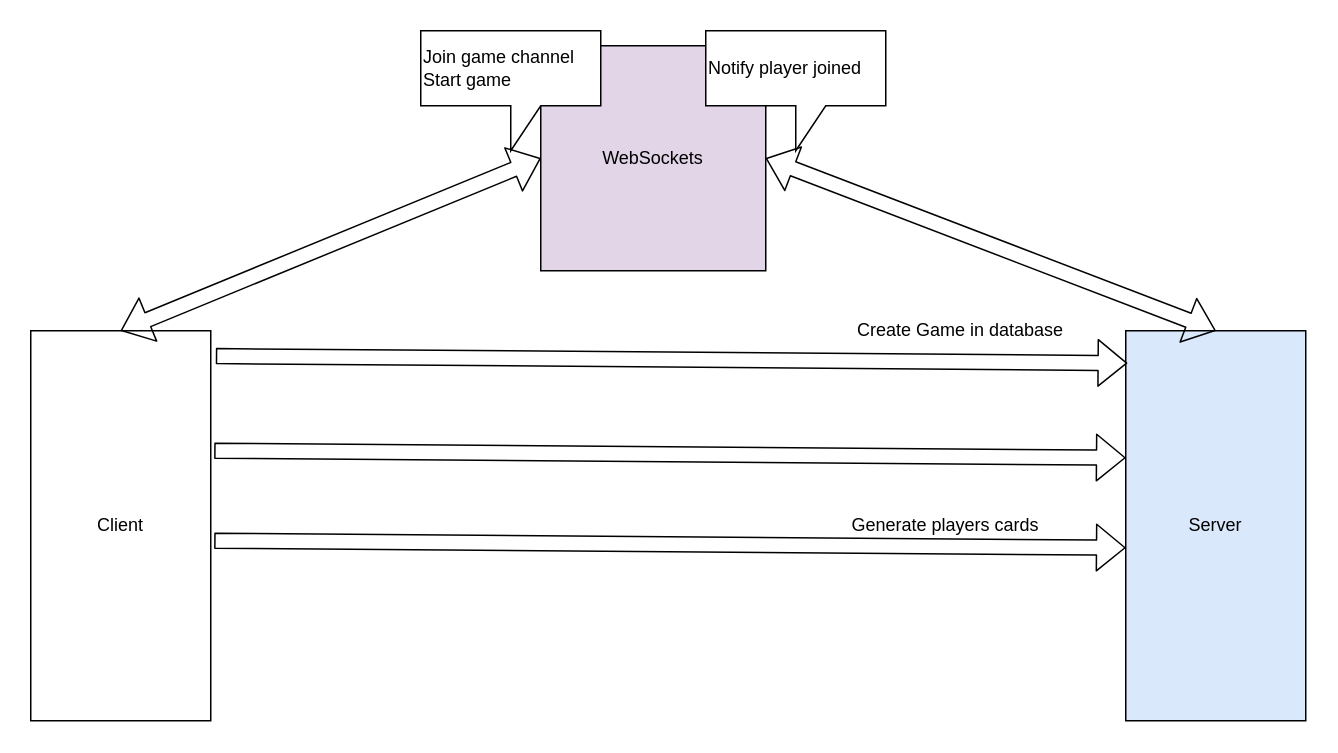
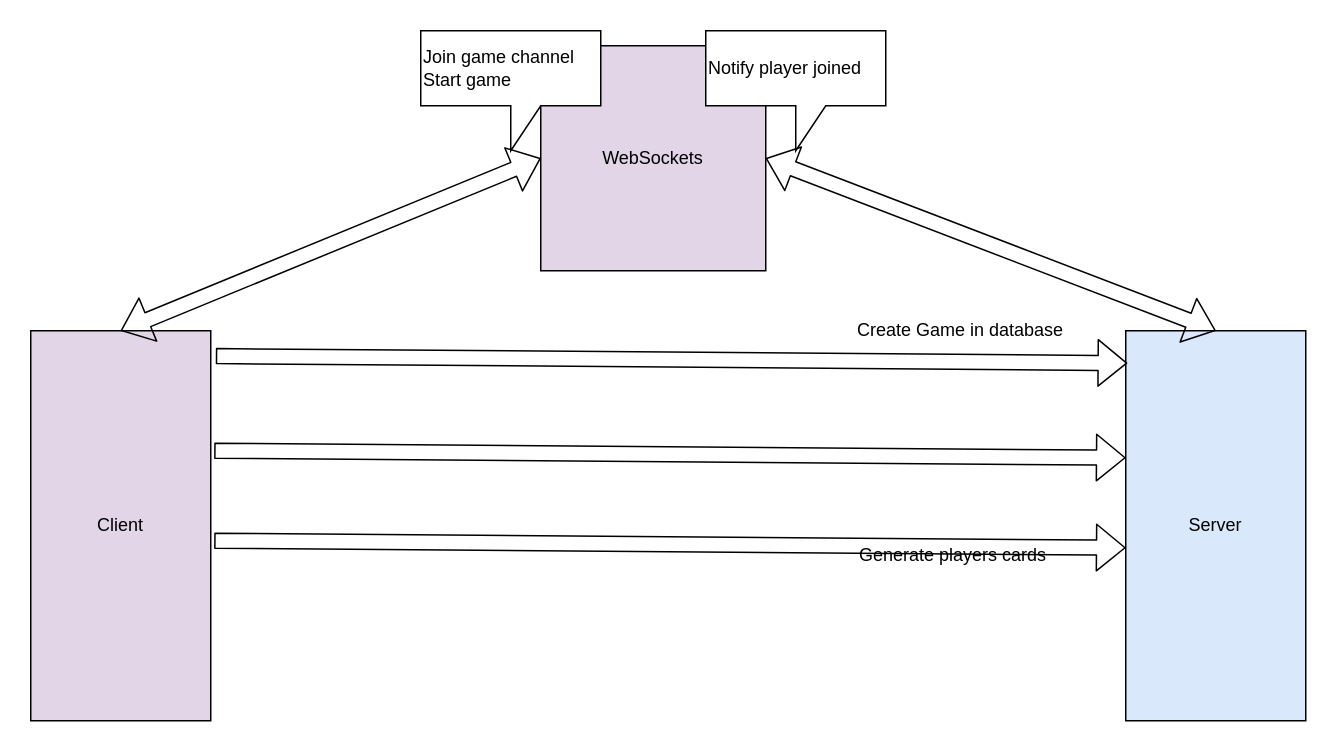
(121, 526) -> (121, 526)
(946, 526) -> (953, 556)
